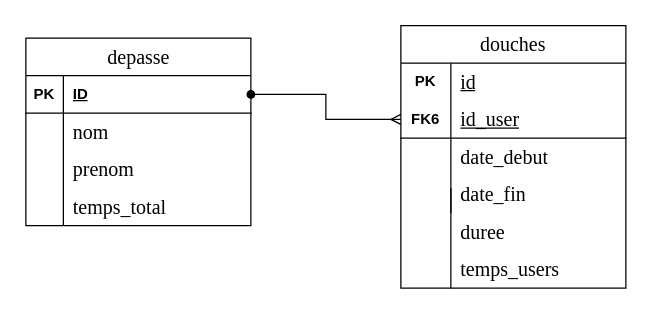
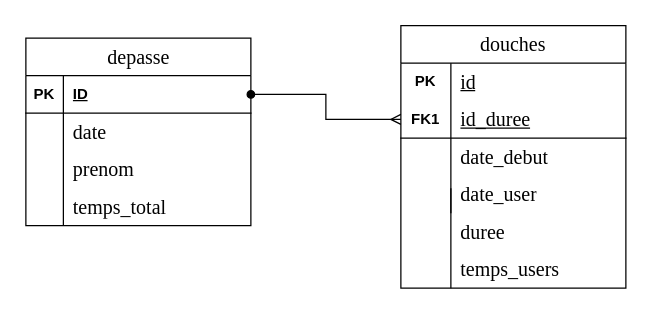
(426, 119) -> (426, 119)
(488, 119) -> (492, 119)
(86, 132) -> (90, 132)
(492, 194) -> (498, 194)
